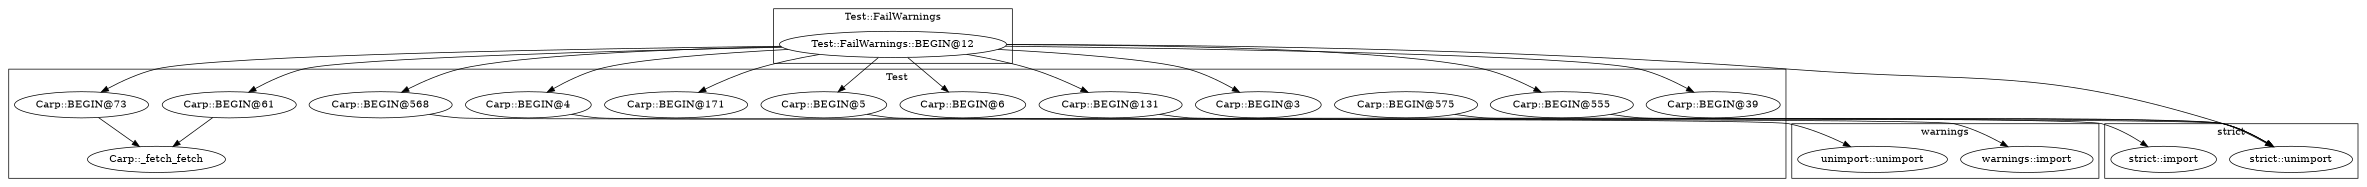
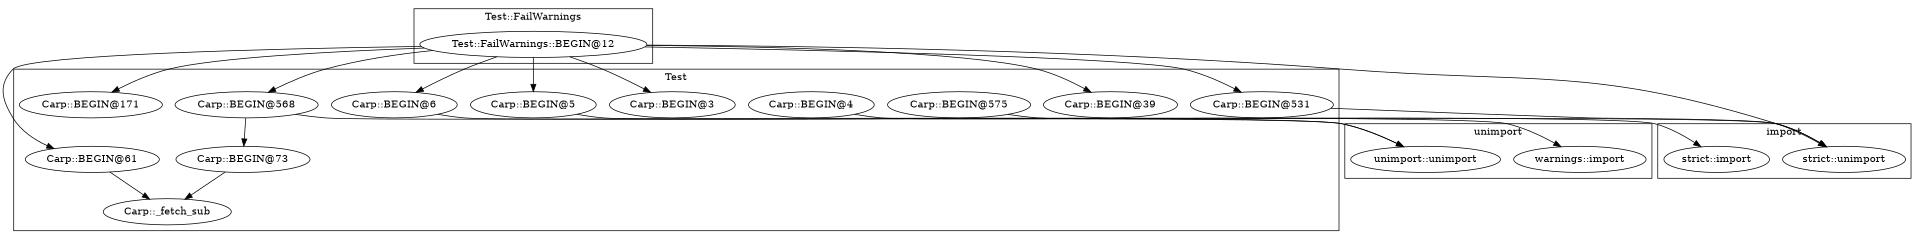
(442, 53) -> (245, 128)
(669, 58) -> none
(1111, 105) -> (1262, 105)
(1562, 105) -> none
none -> (919, 119)
(1945, 132) -> (1498, 132)
(2231, 132) -> (1784, 132)
(156, 159) -> (167, 212)
